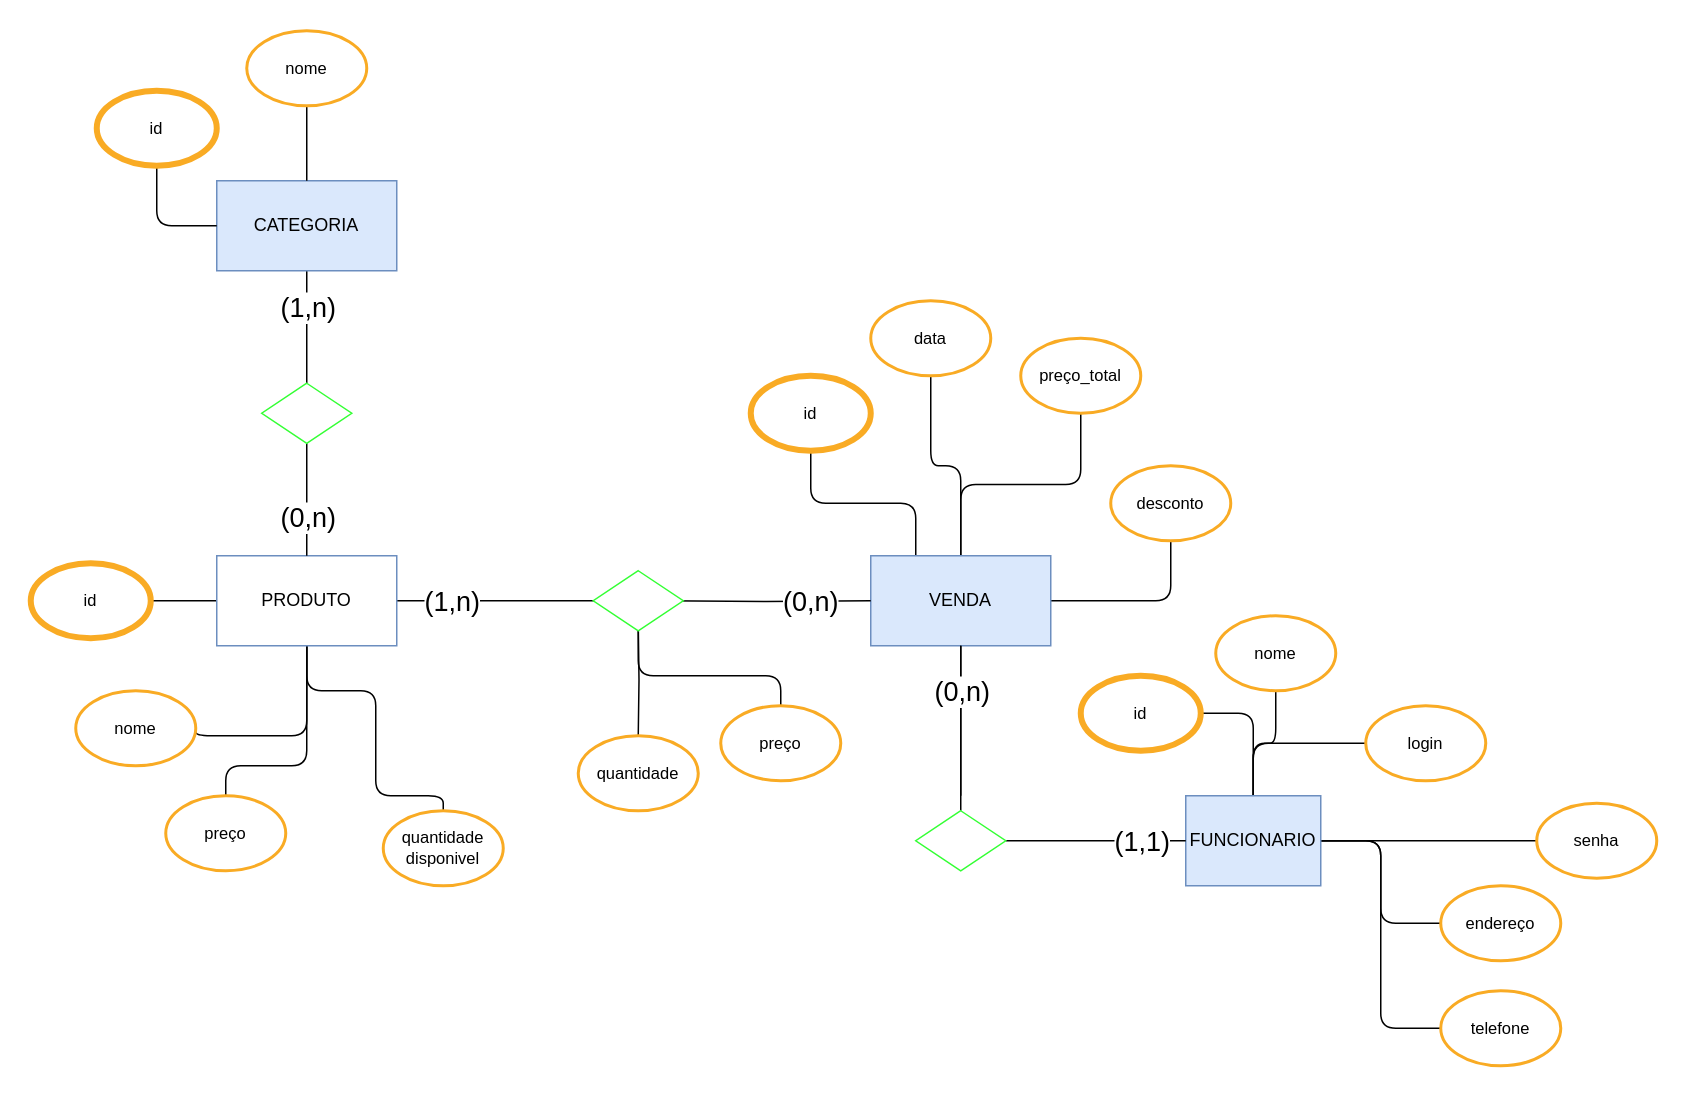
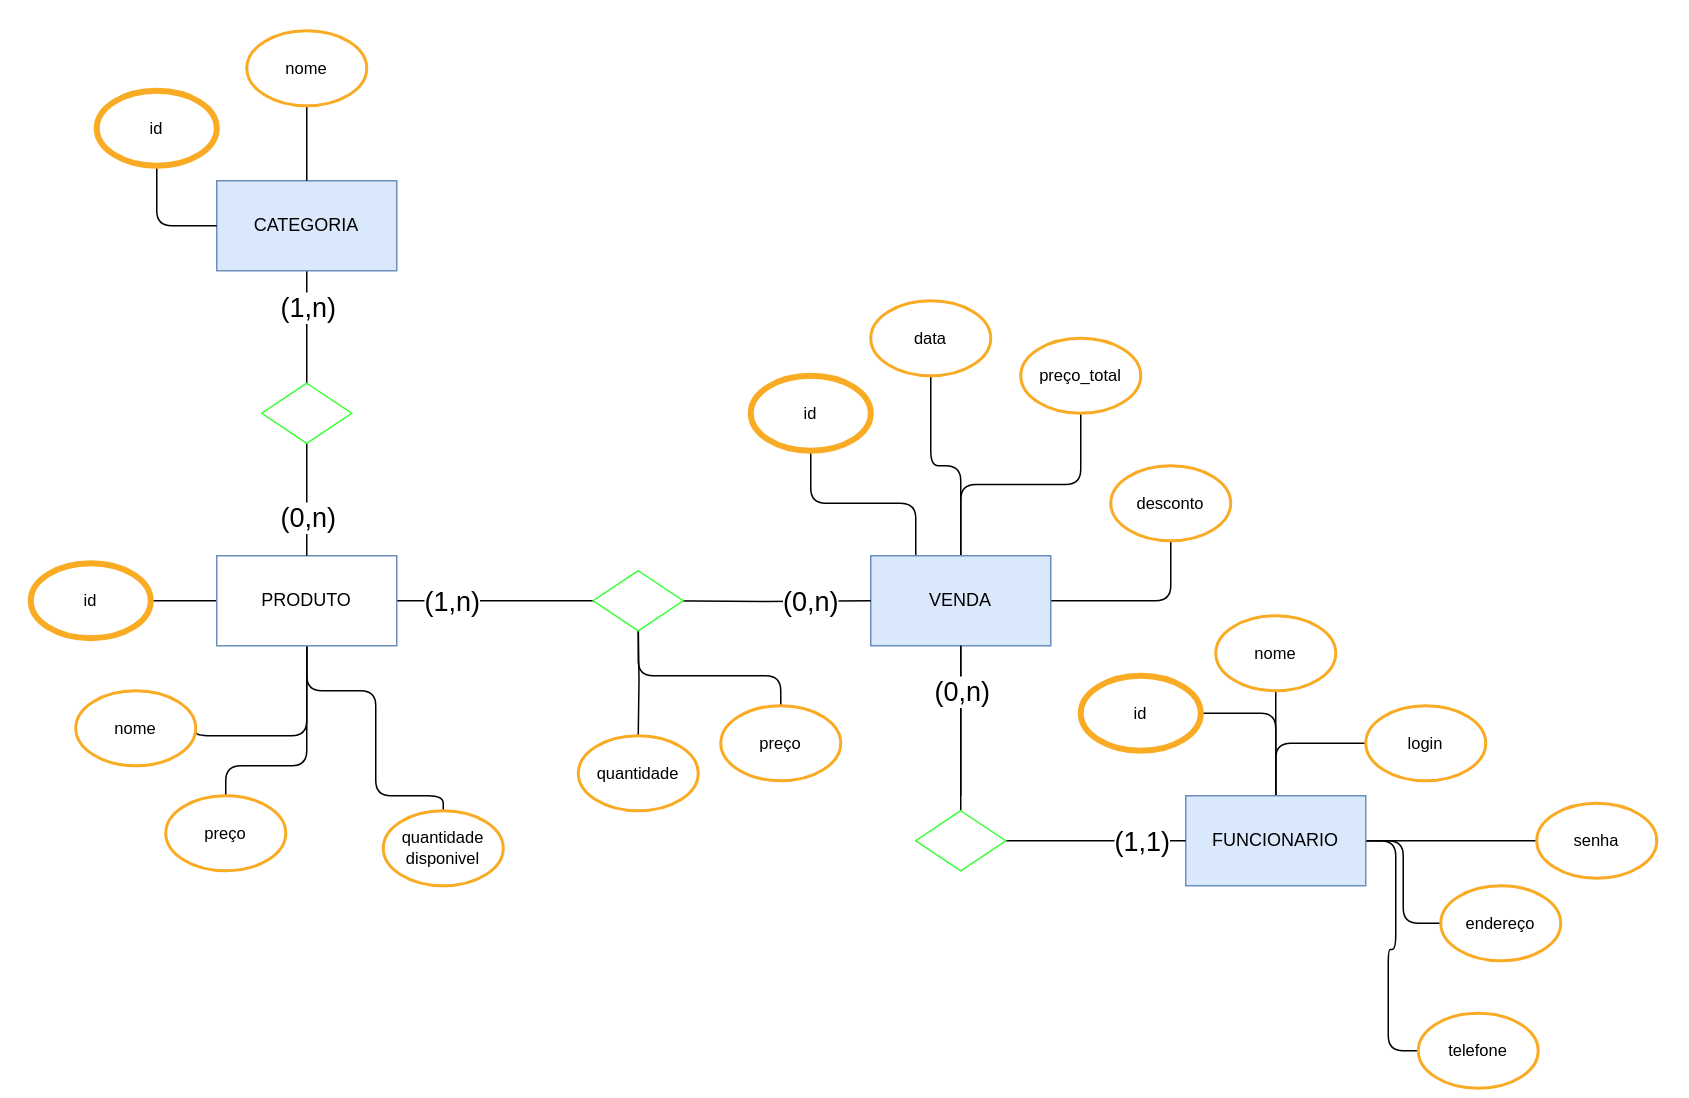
(1253, 841) -> (1276, 841)
(1501, 1028) -> (1478, 1051)
